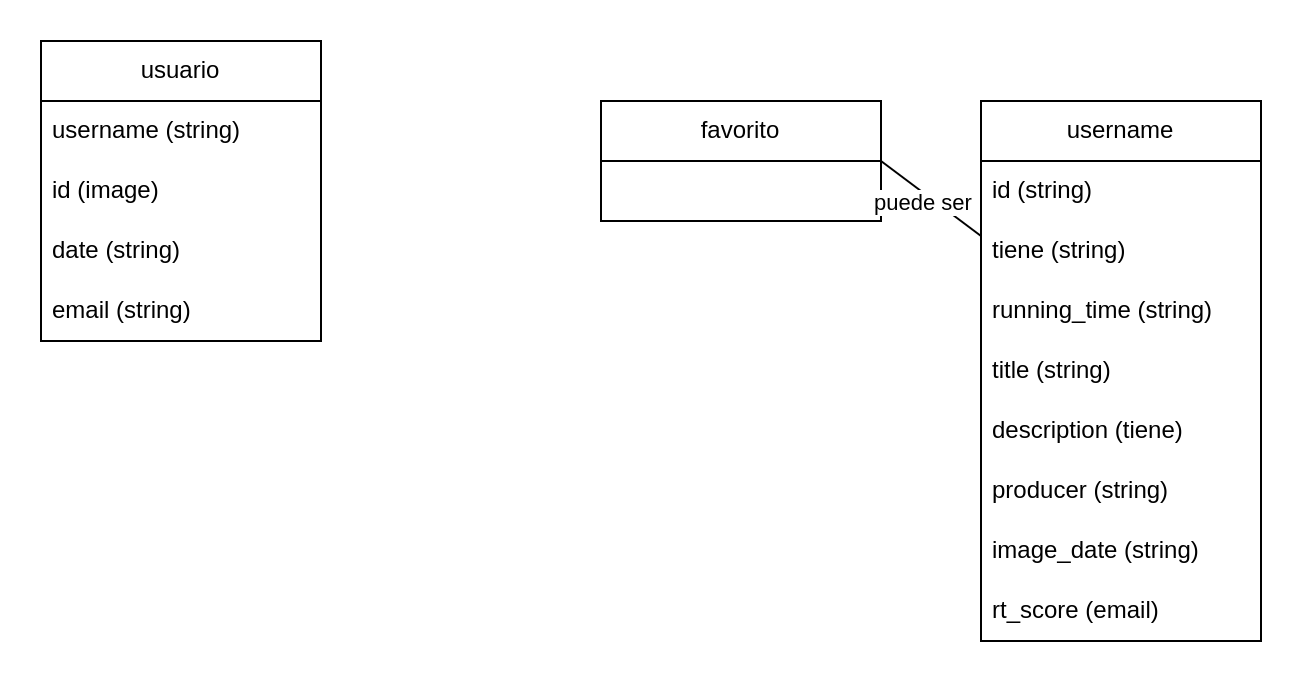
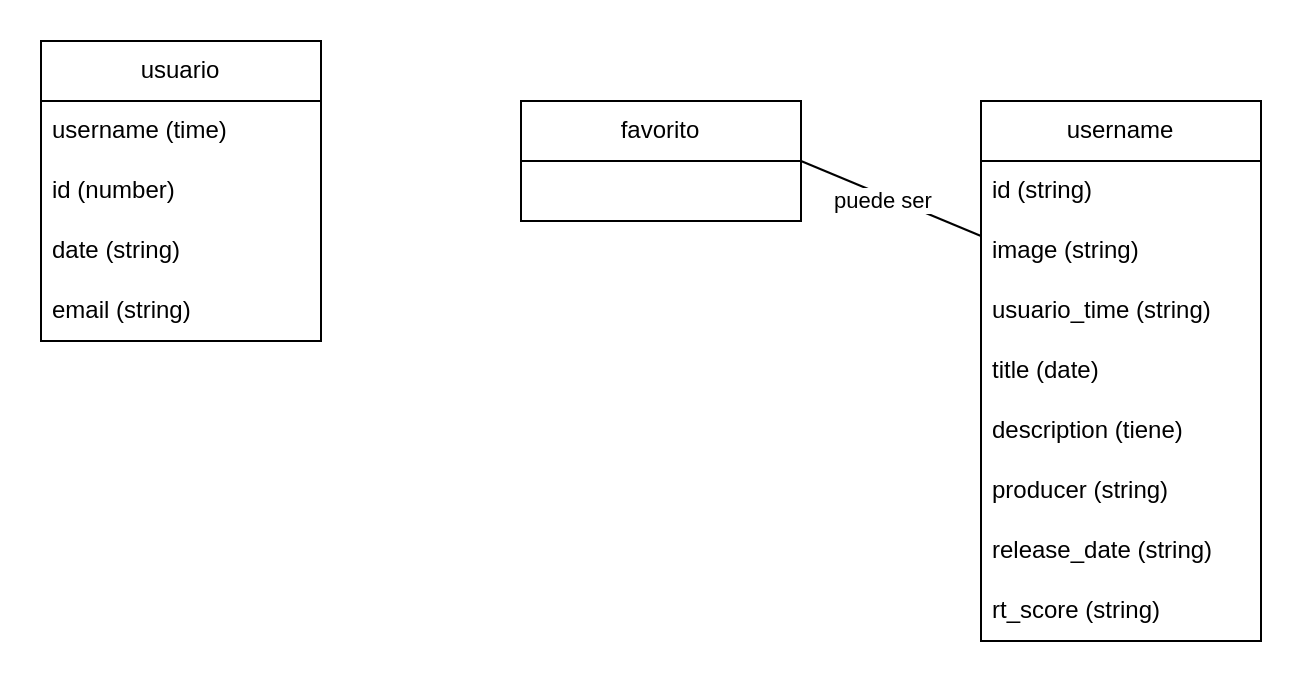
(161, 131) -> (148, 131)
(741, 161) -> (661, 161)
(111, 191) -> (121, 191)
(1078, 251) -> (1078, 251)
(1122, 311) -> (1122, 311)
(1075, 371) -> (1064, 371)
(1111, 551) -> (1123, 551)
(1091, 611) -> (1101, 611)
